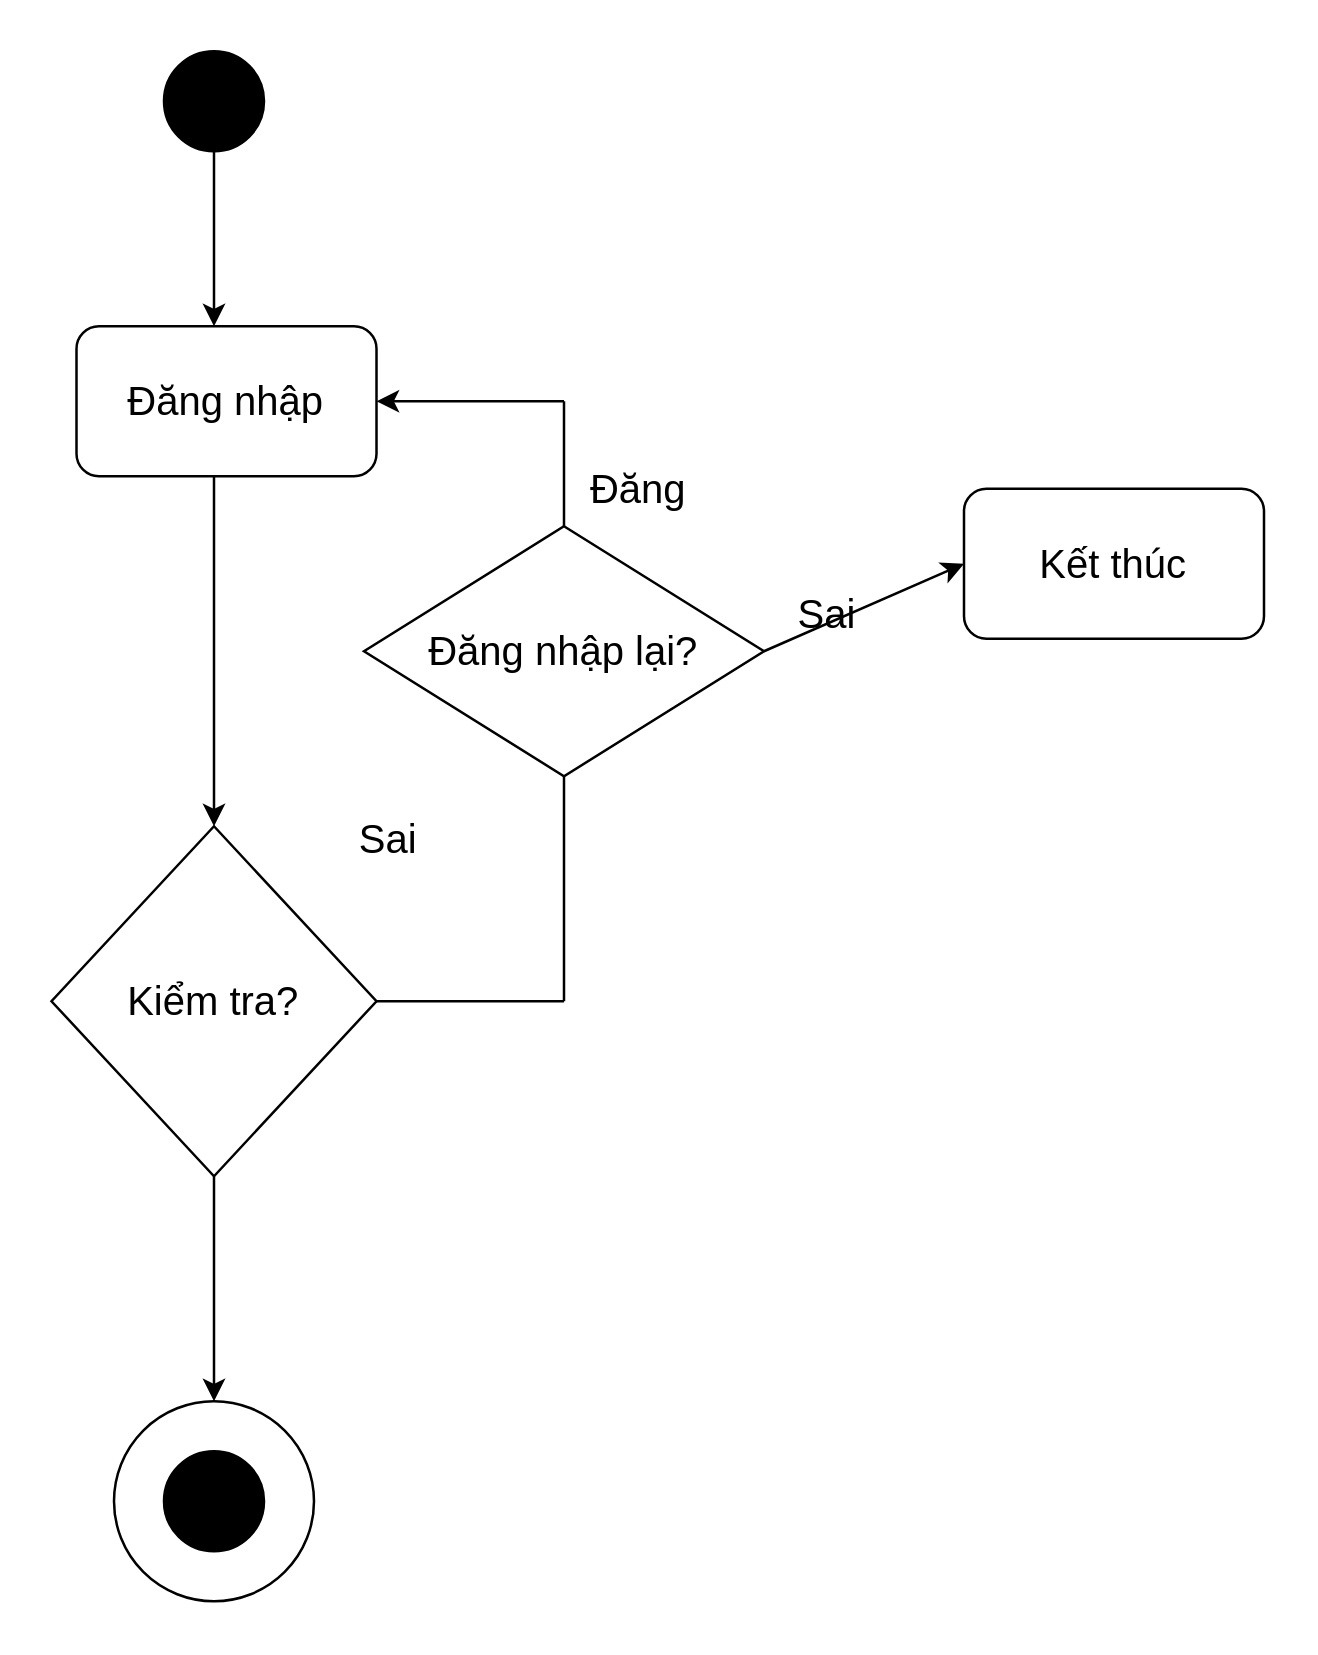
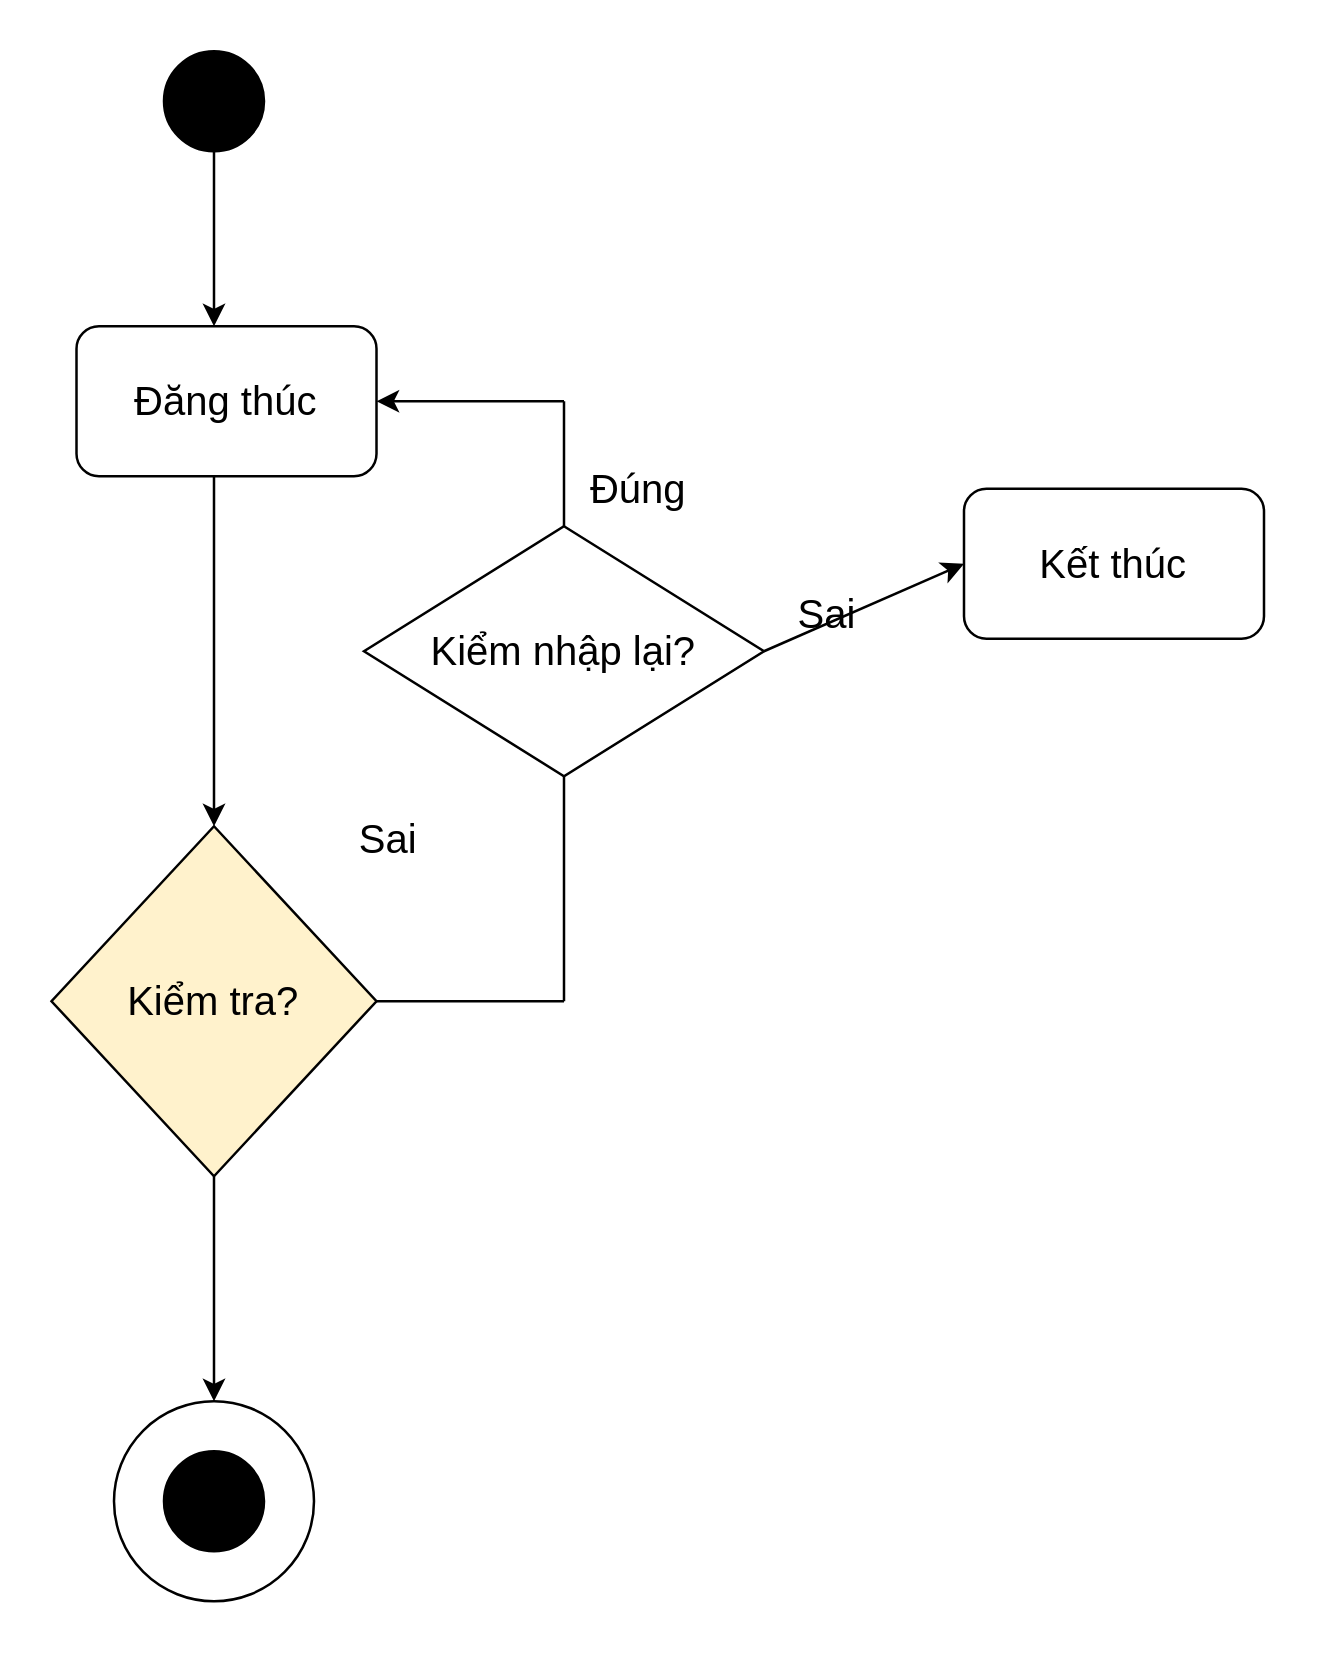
(226, 401) -> (226, 401)
(639, 489) -> (639, 489)
(564, 651) -> (564, 651)
(214, 1001) -> (214, 1001)
